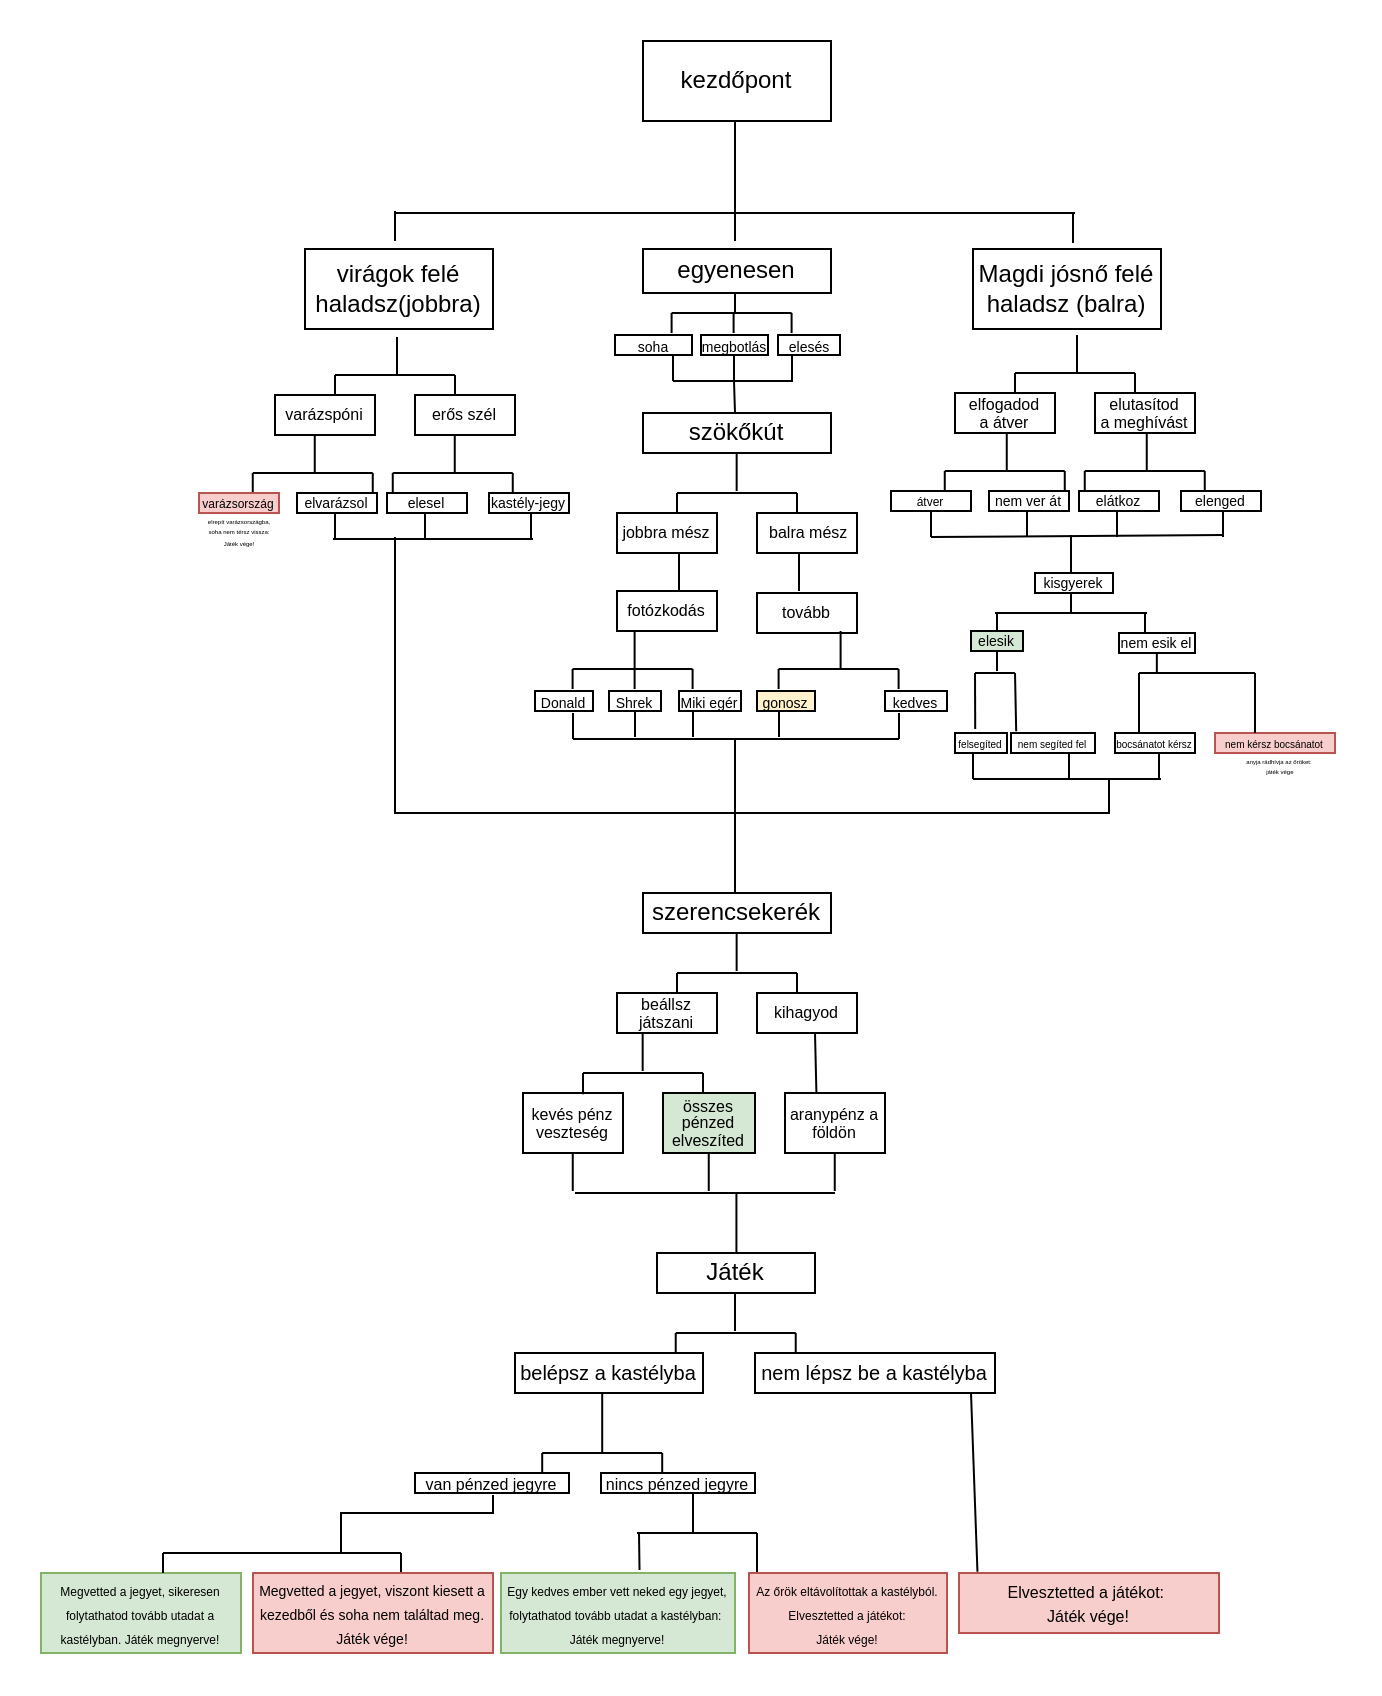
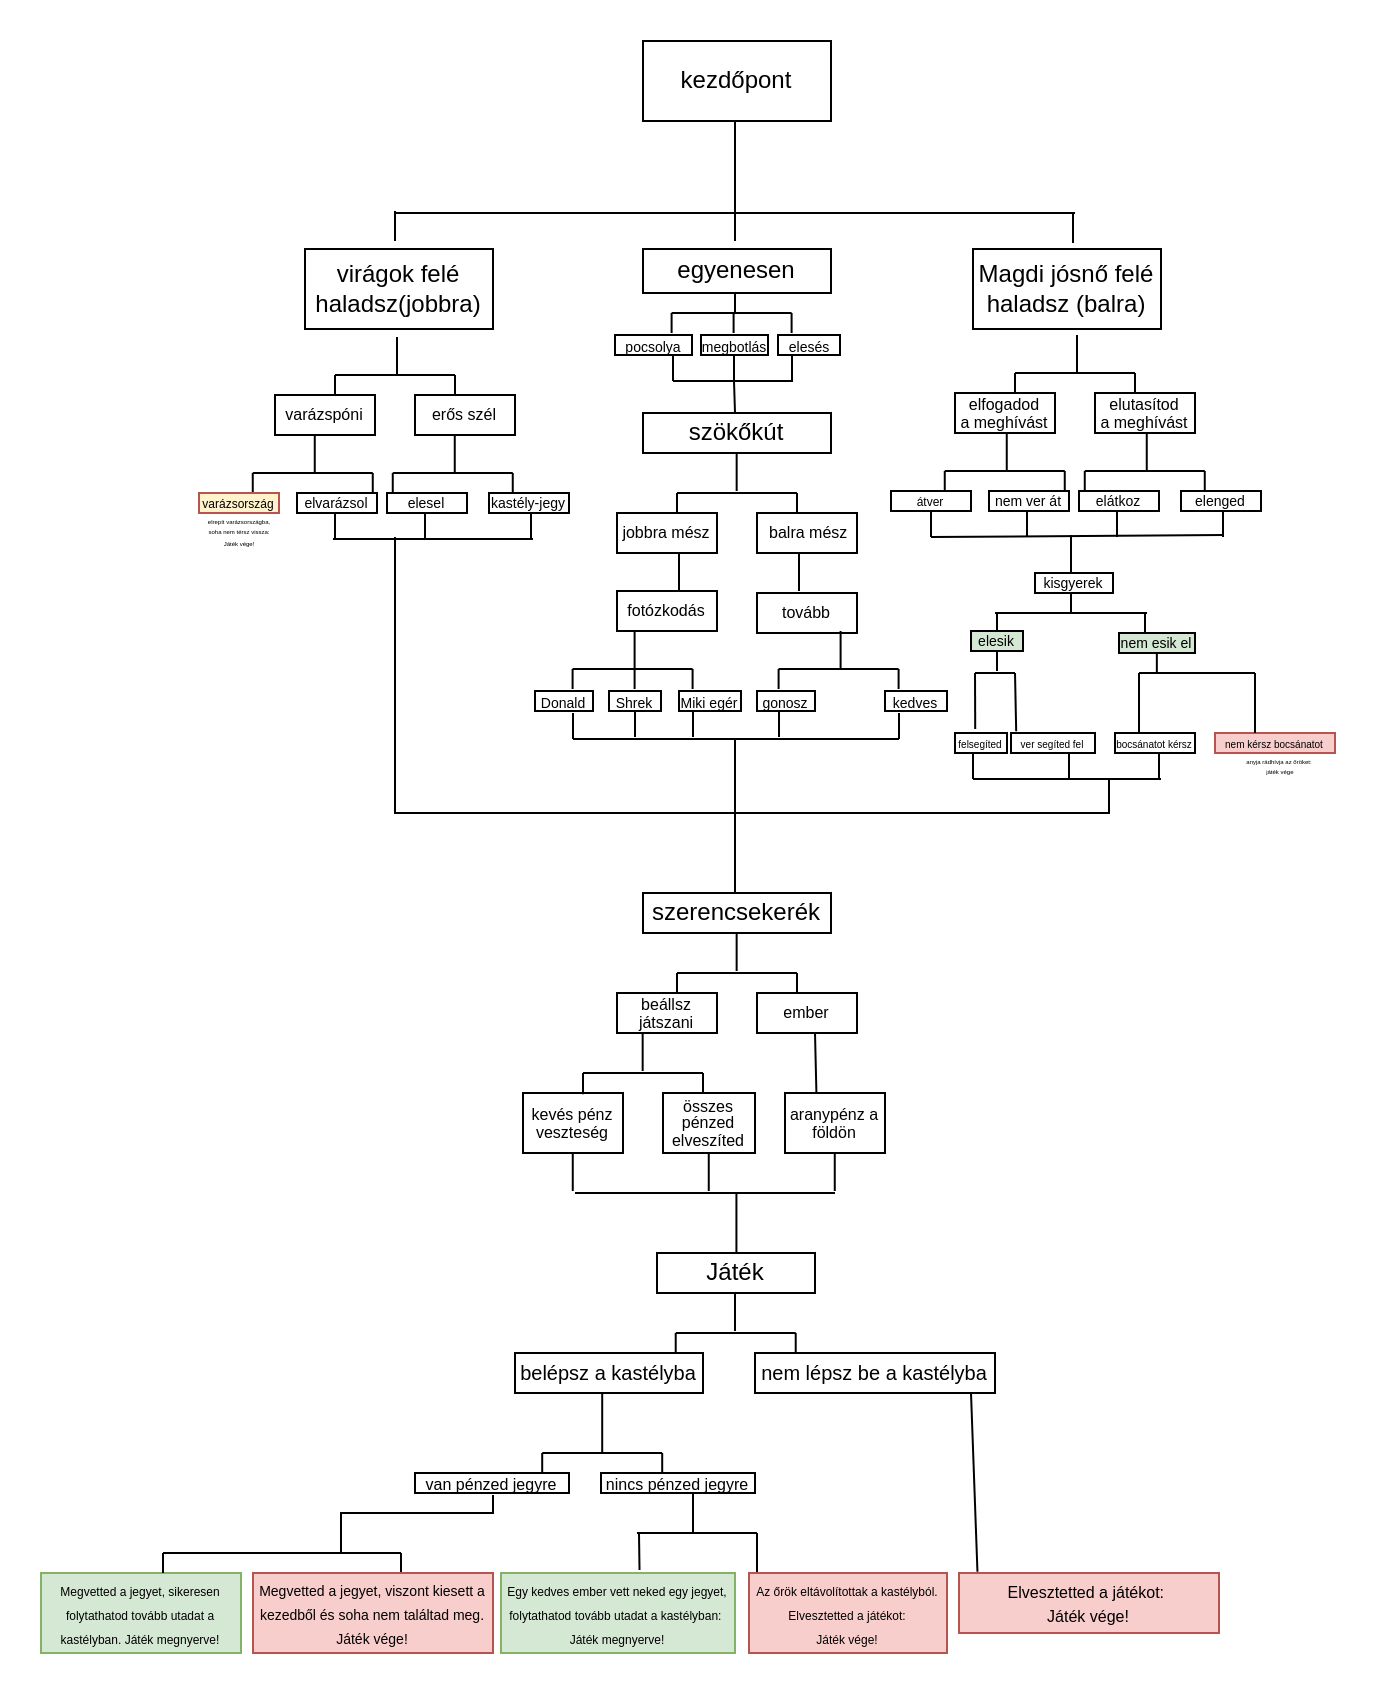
(654, 345) -> (654, 345)
(1005, 413) -> (1005, 413)
(239, 503) -> (239, 503)
(1157, 643) -> (1157, 643)
(786, 701) -> (786, 701)
(1053, 743) -> (1053, 743)
(807, 1013) -> (807, 1013)
(709, 1123) -> (709, 1123)
